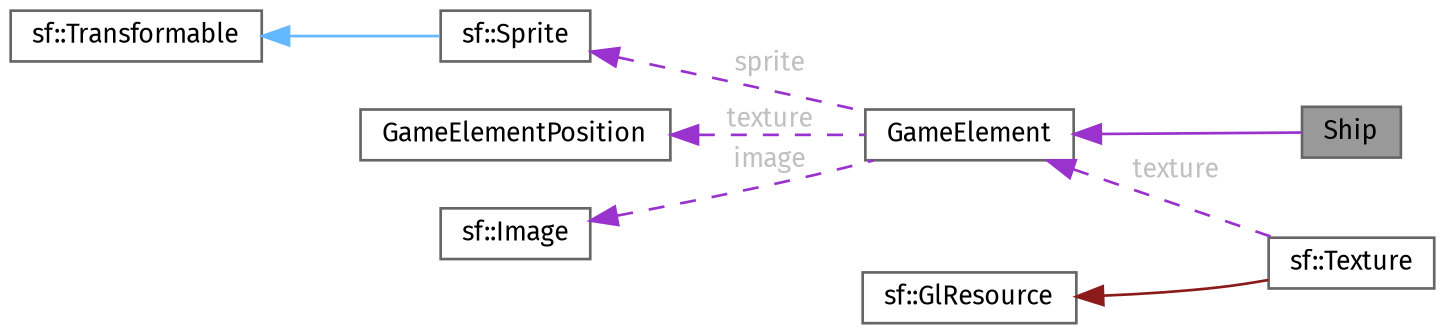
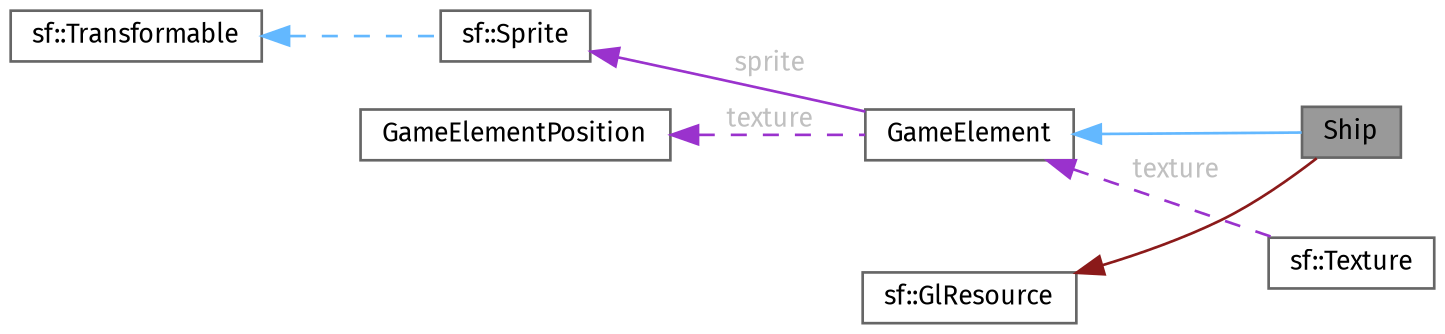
(365, 36) -> (365, 36)
(742, 84) -> (742, 84)
(1201, 133) -> (1201, 133)
(515, 234) -> none
(1186, 291) -> (1199, 230)
